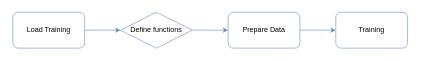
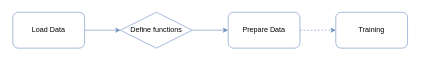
(48, 30) -> (48, 30)
(316, 30) -> (316, 30)
